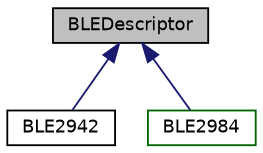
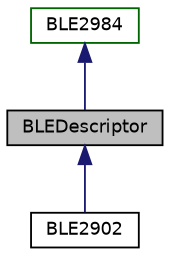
(172, 84) -> (85, 86)
(61, 128) -> (85, 230)
